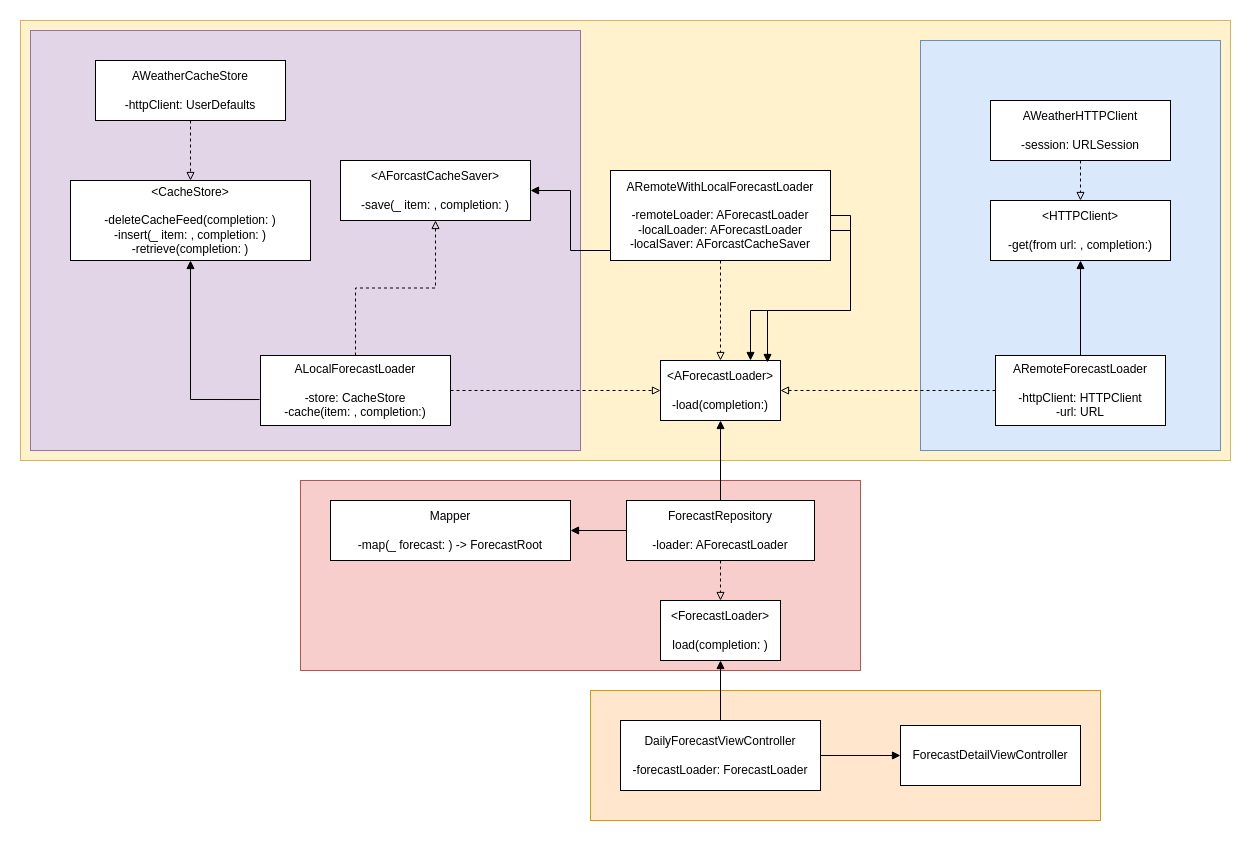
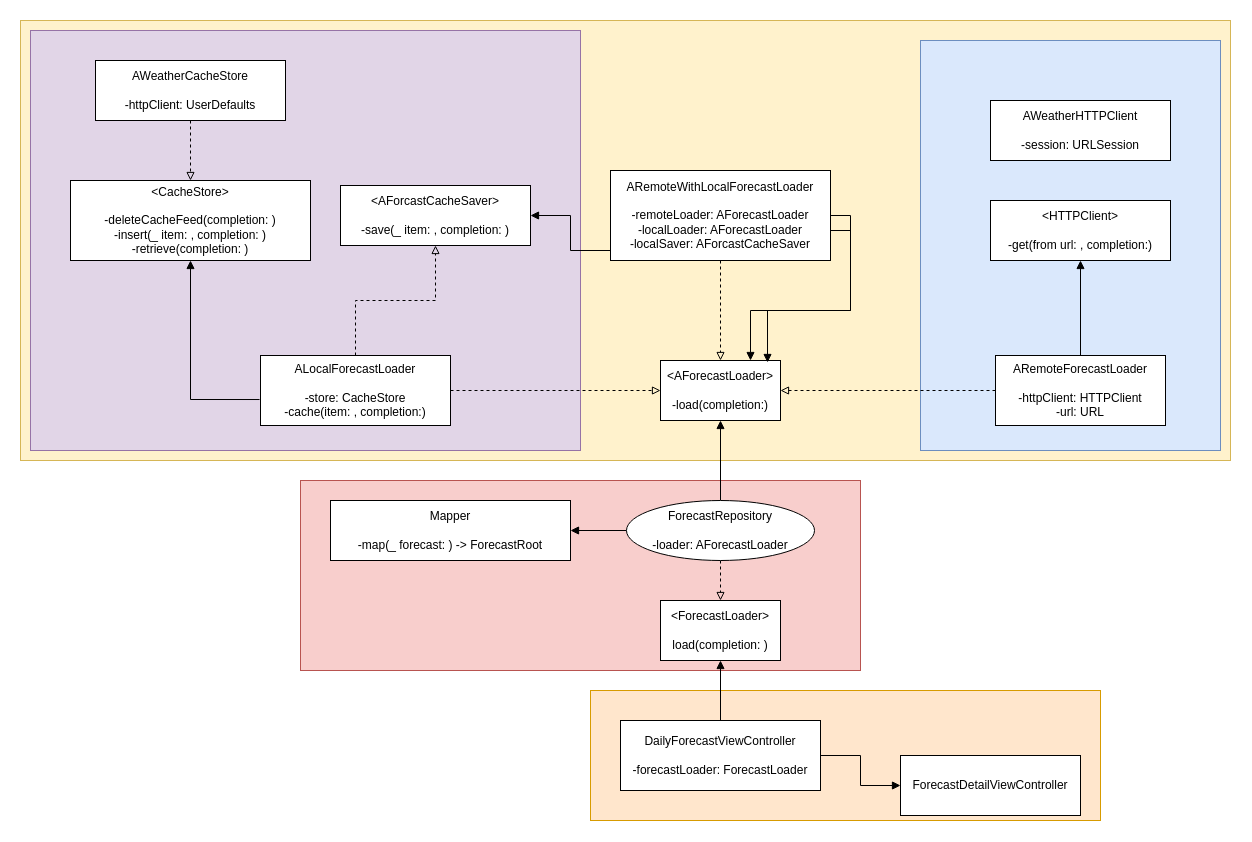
(1081, 176) -> none
(436, 191) -> (436, 216)
(721, 531) -> (721, 531)
(991, 756) -> (991, 786)
